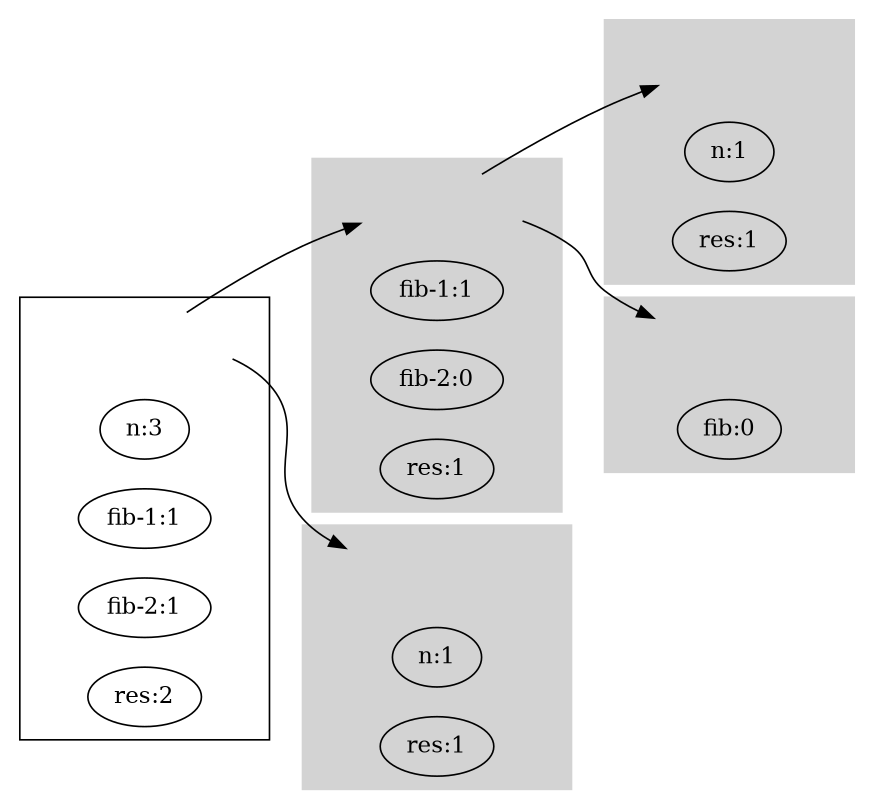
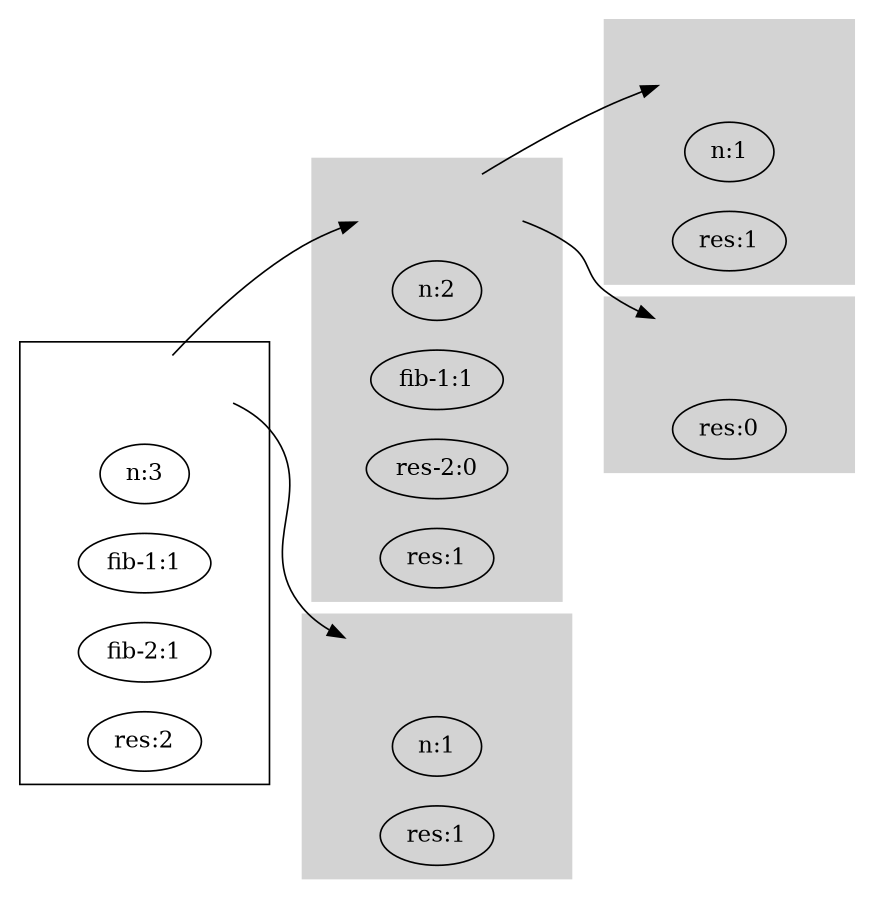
none -> (437, 291)
(437, 380) -> (437, 469)
(729, 429) -> (729, 429)
